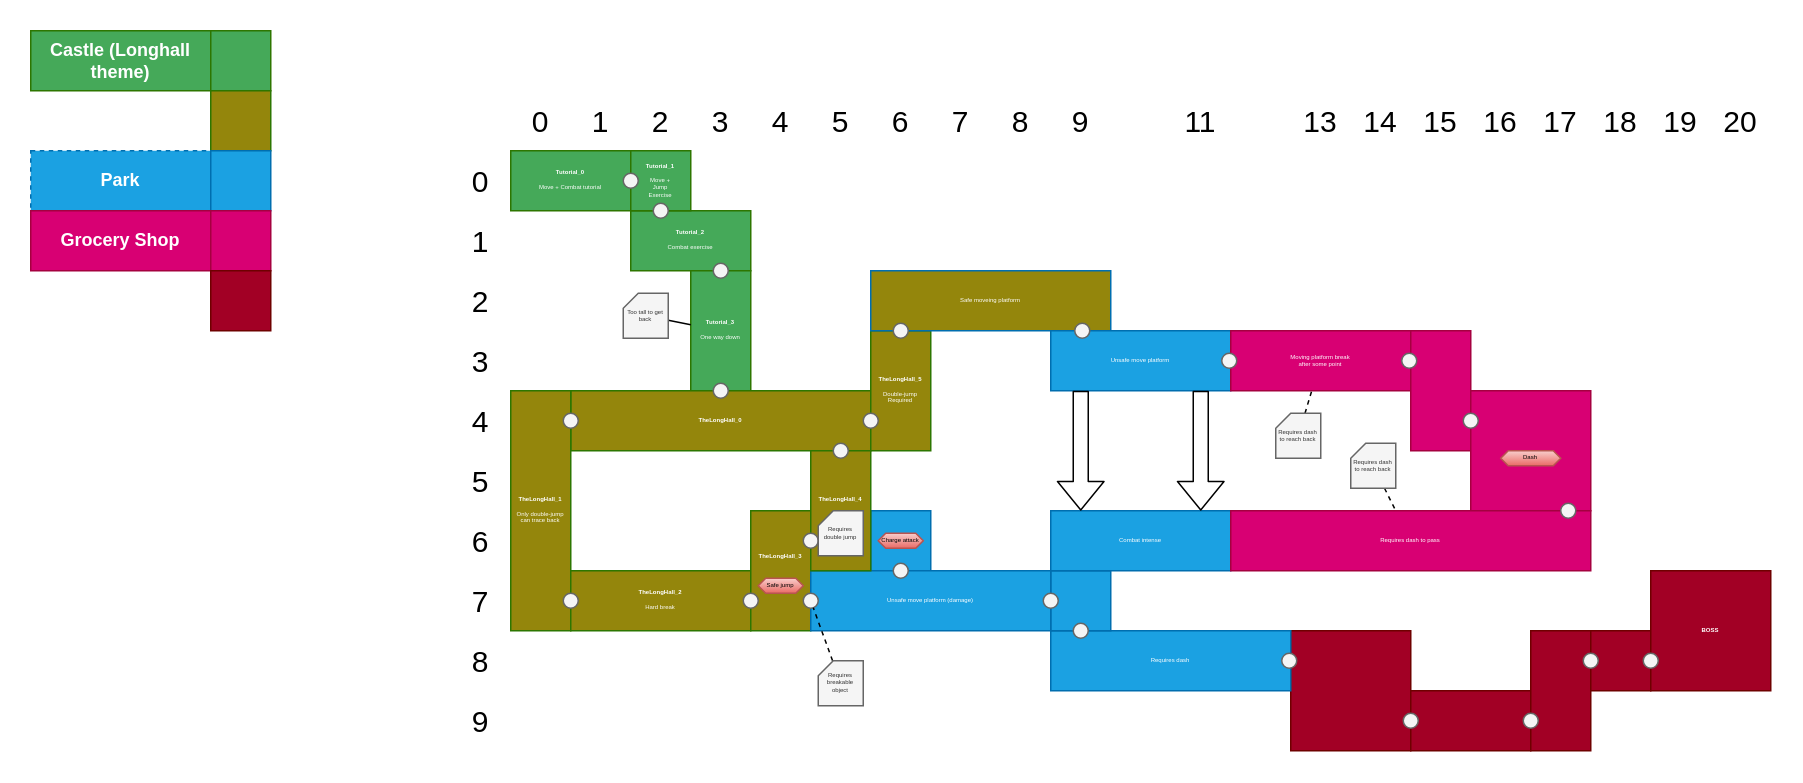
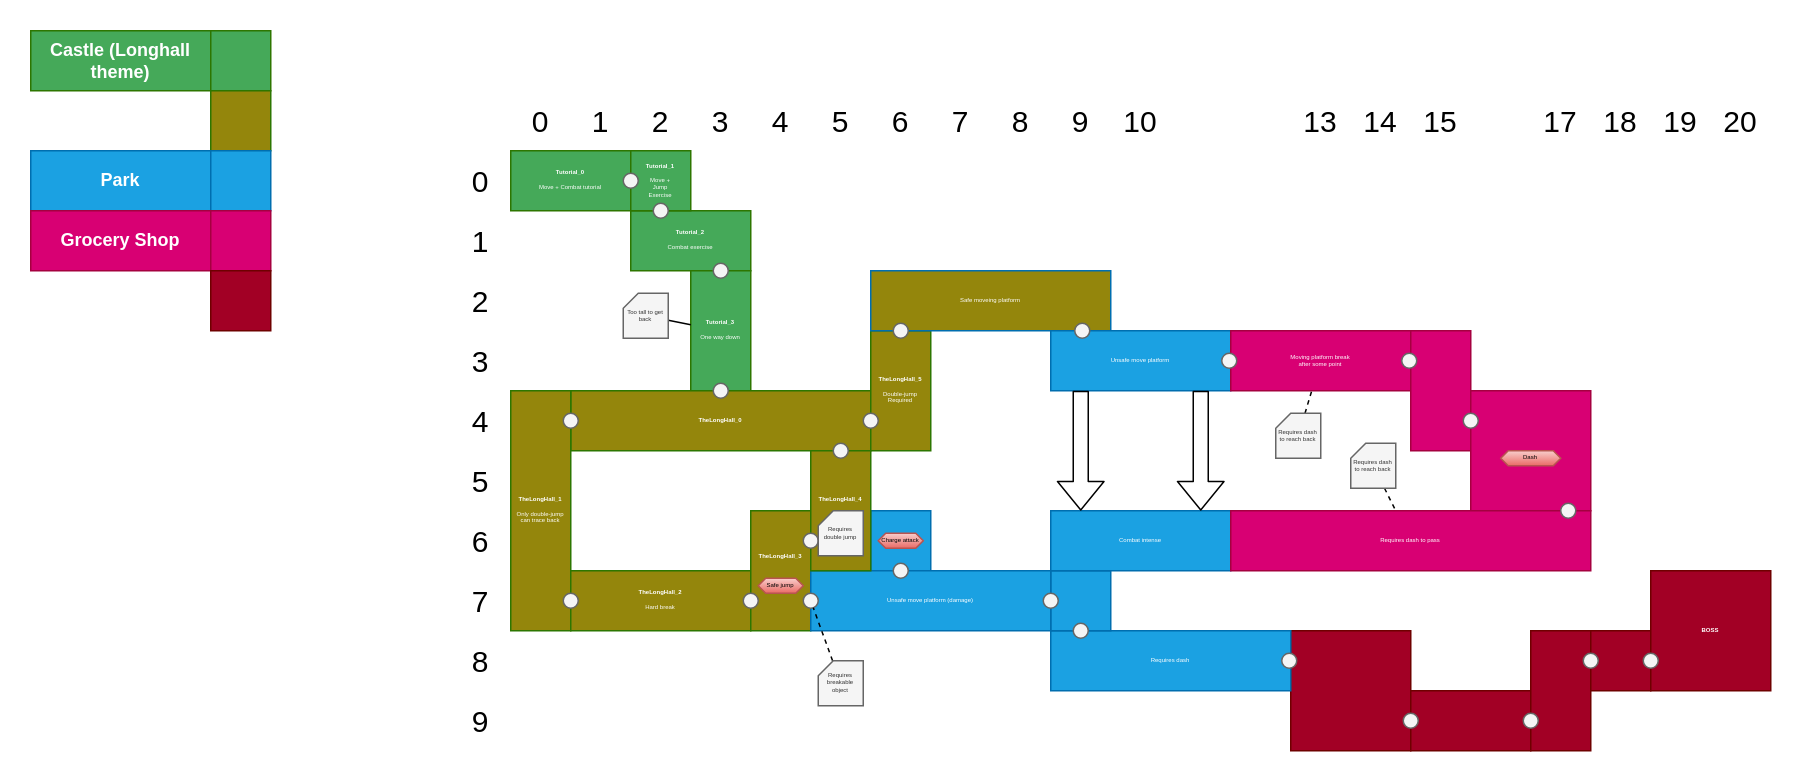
none -> (1141, 121)
(1201, 121) -> none
(1501, 121) -> none
(121, 181) -> (121, 181)
